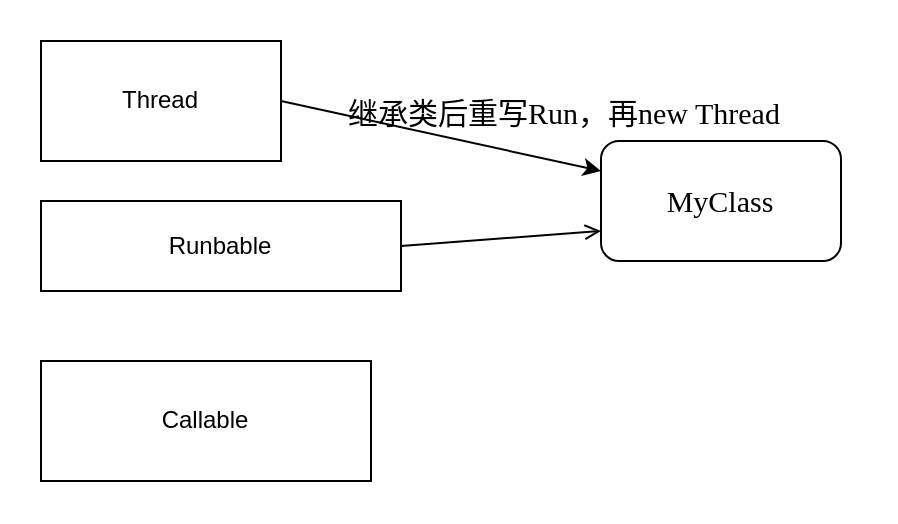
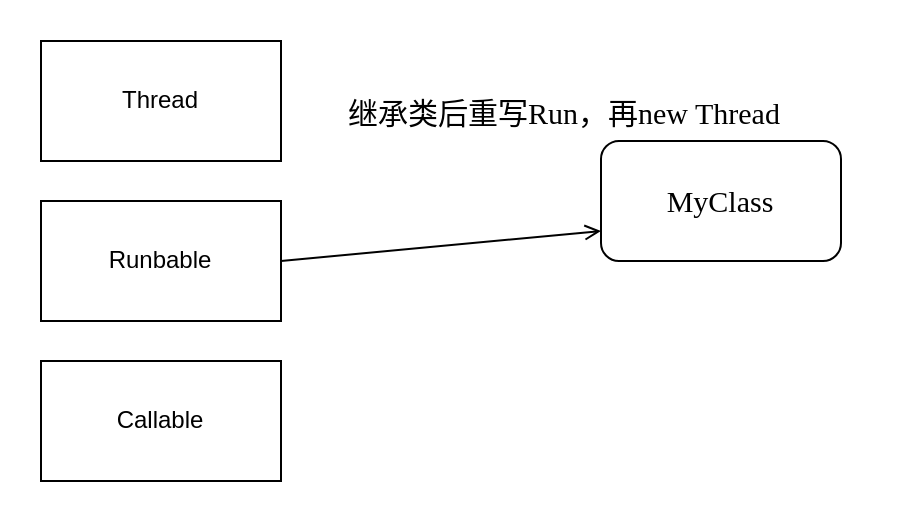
(435, 135) -> none
(221, 246) -> (161, 261)
(206, 421) -> (161, 421)
